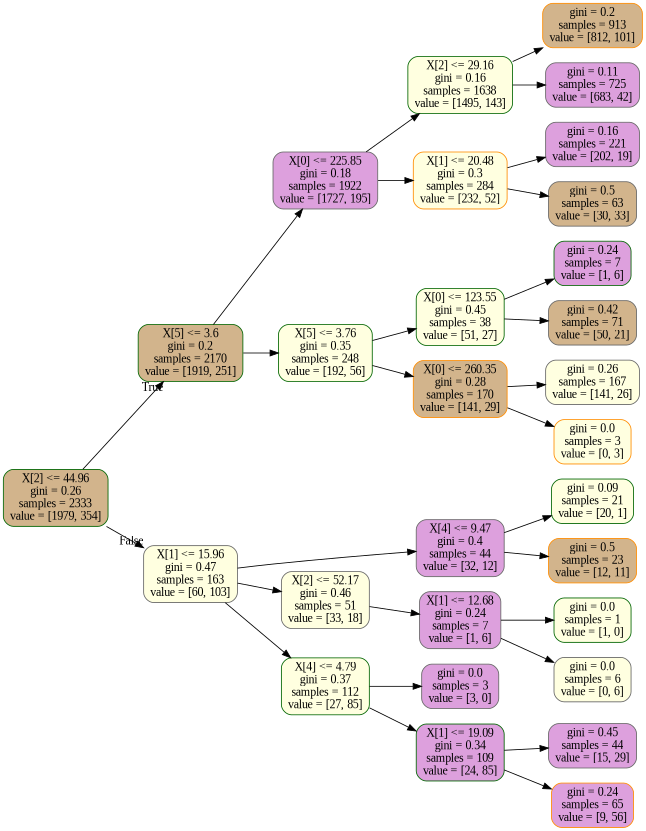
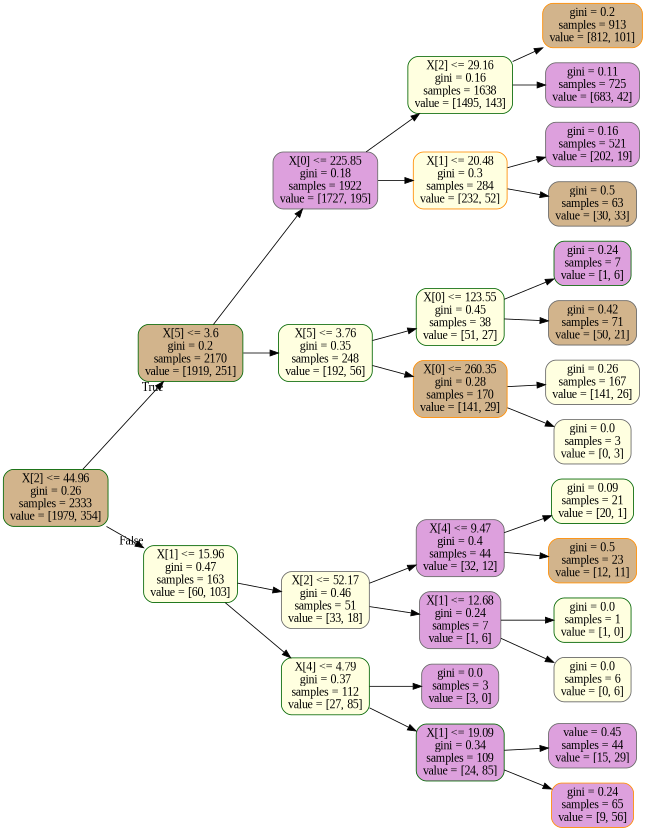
(593, 144) -> (593, 144)
(593, 442) -> (593, 442)
(322, 559) -> (389, 576)
(191, 574) -> (191, 574)
(593, 746) -> (593, 746)
